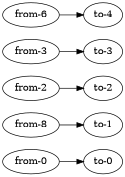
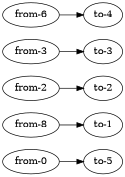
(103, 162) -> (103, 162)
